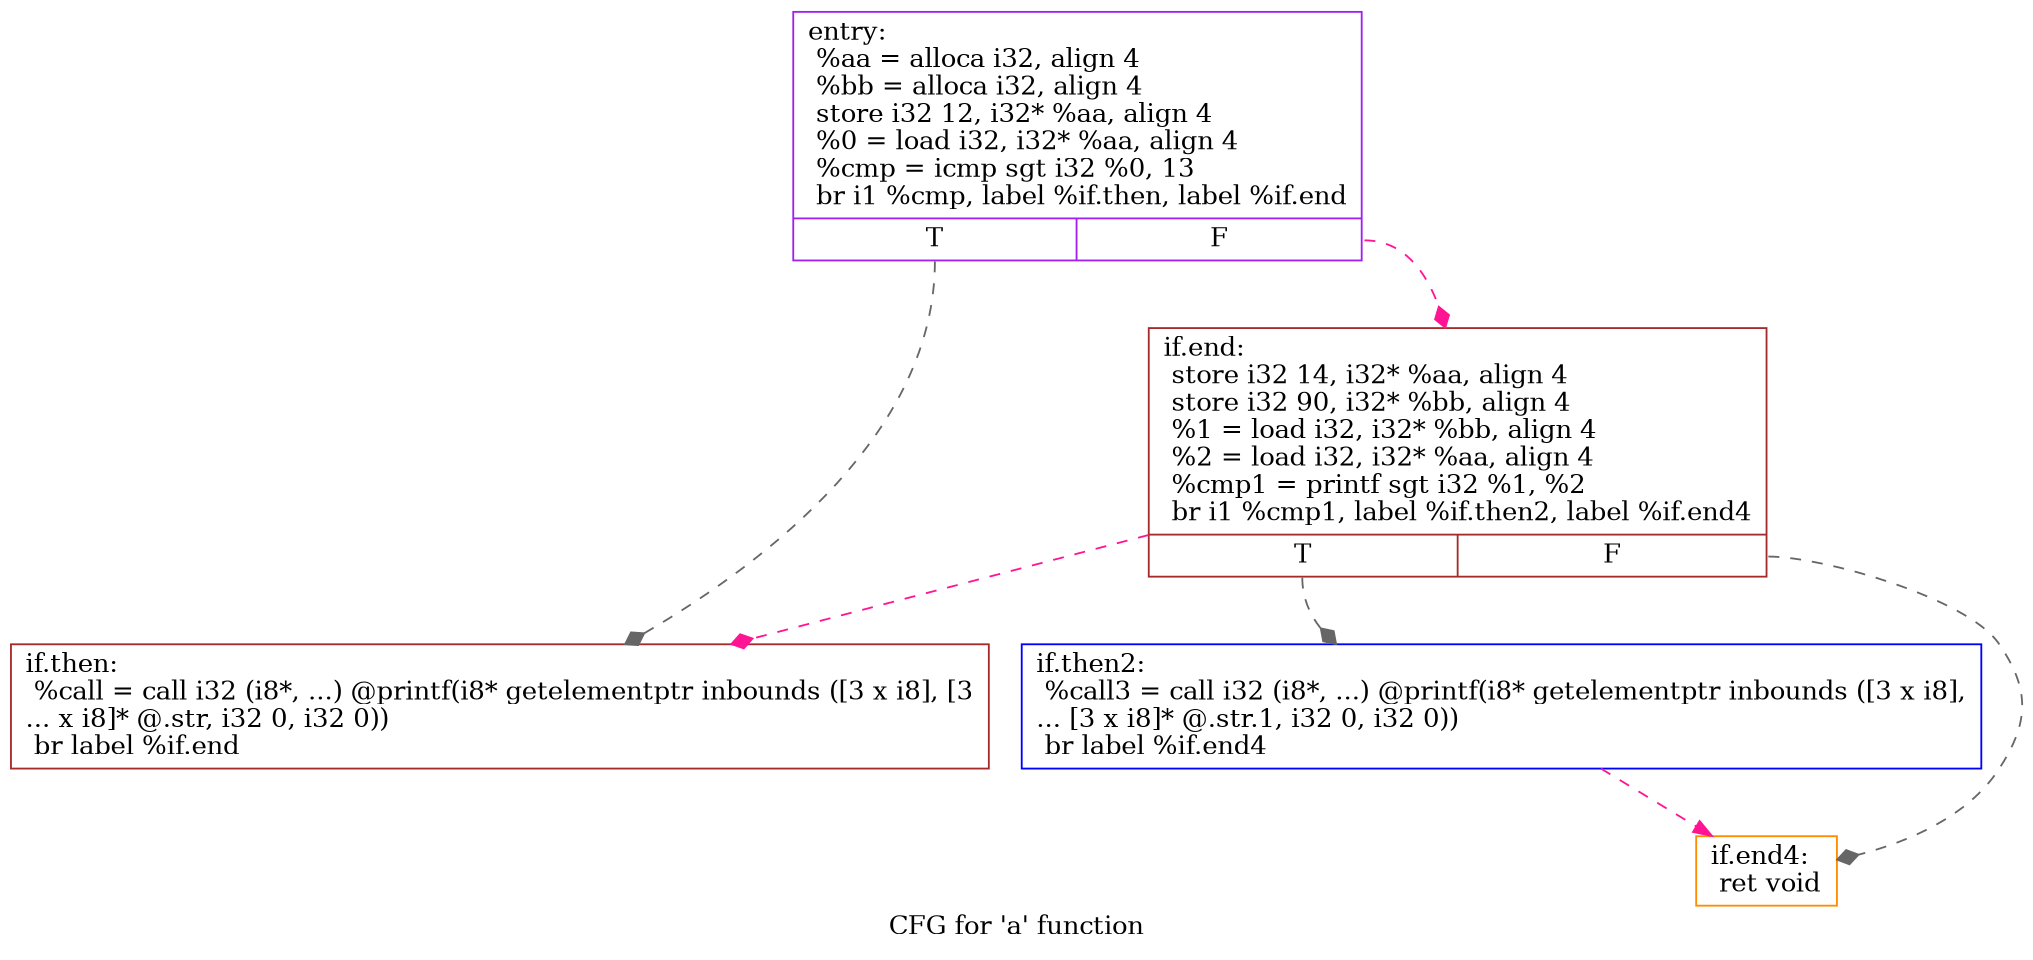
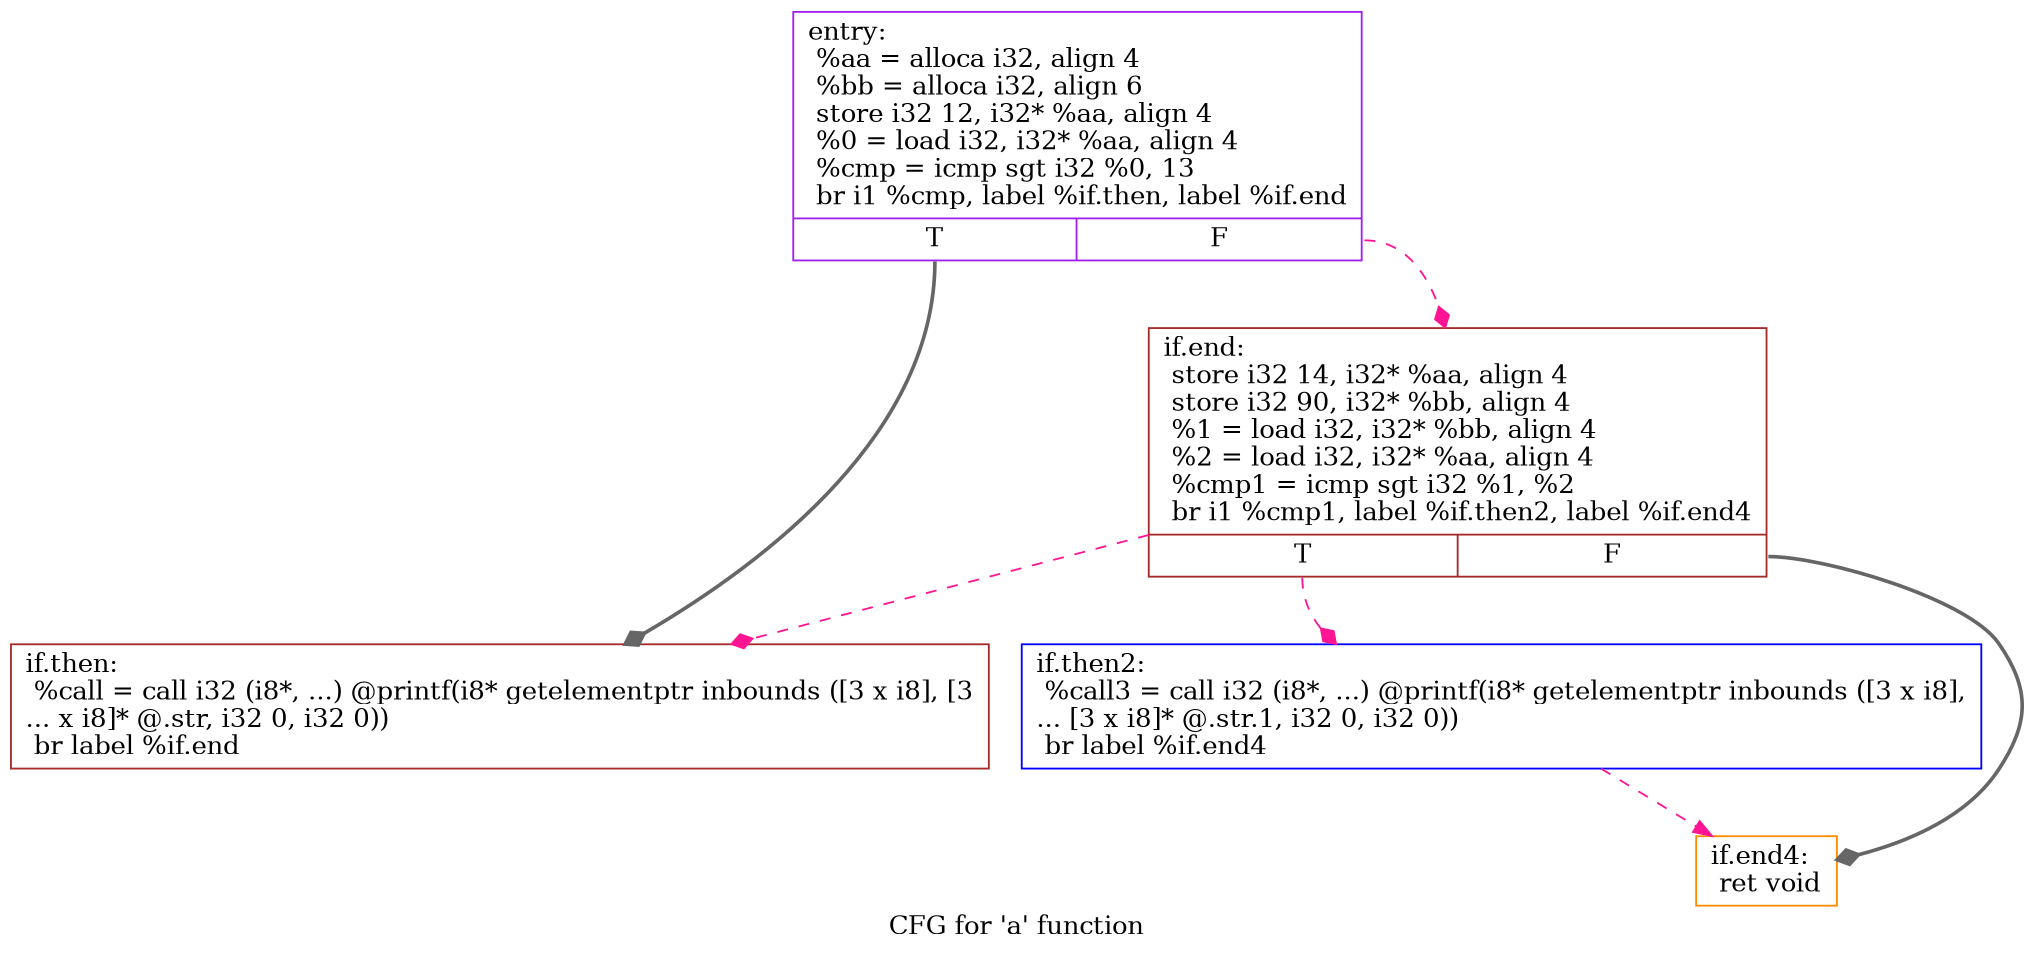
(976, 87) -> (976, 87)
(838, 482) -> (838, 482)
(1375, 485) -> (1370, 485)
(1307, 604) -> (1307, 604)
(2012, 666) -> (2012, 666)
